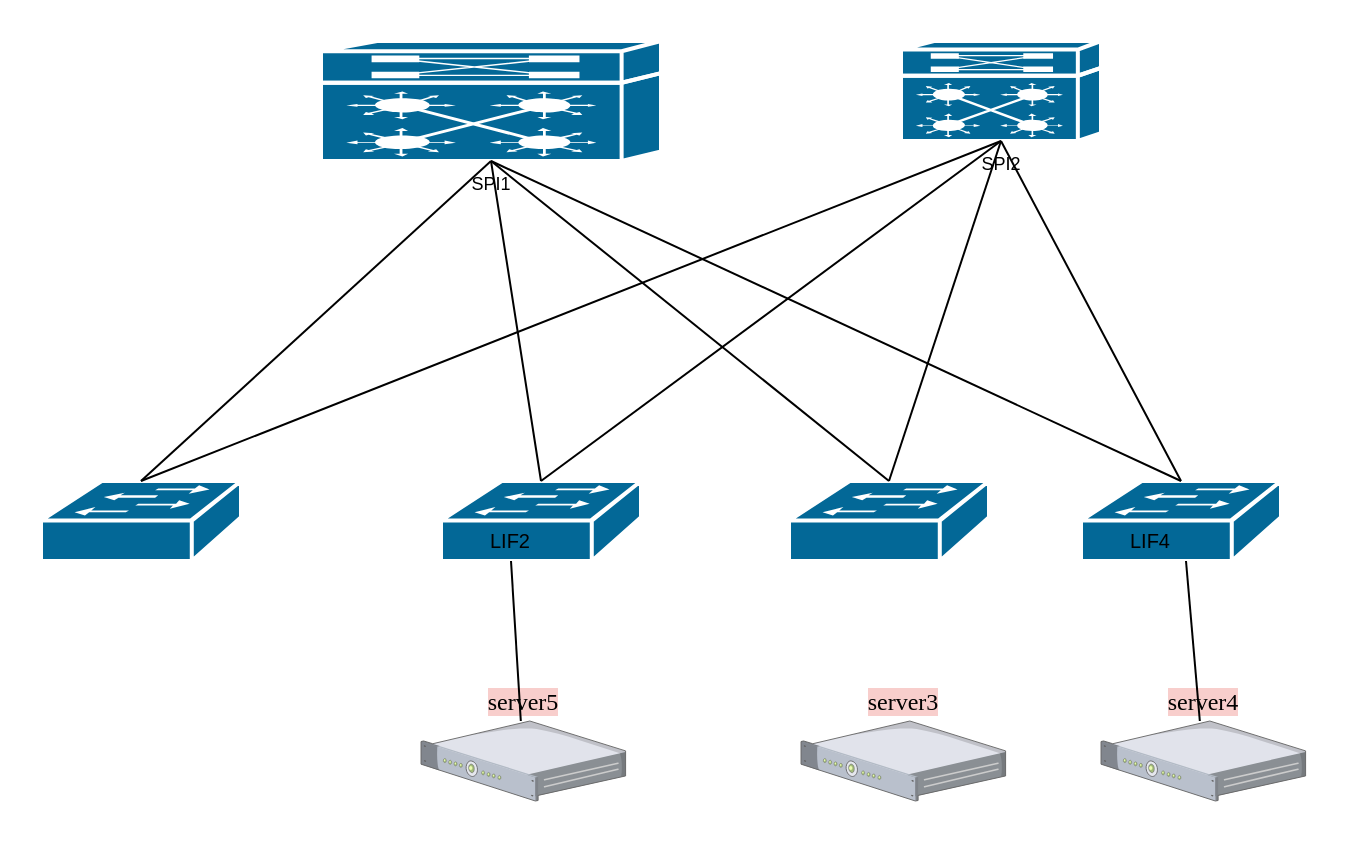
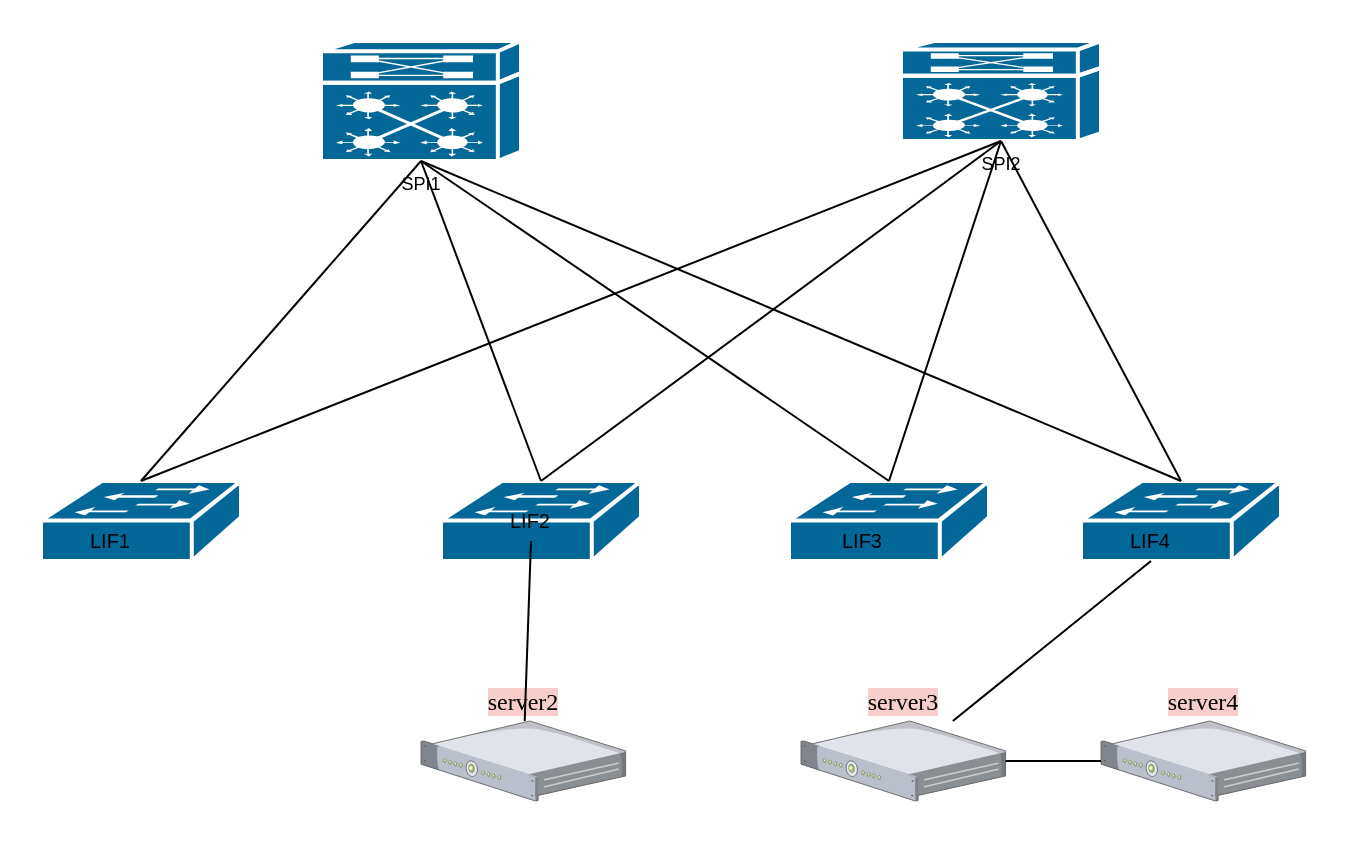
(491, 101) -> (421, 101)
none -> (111, 541)
(511, 541) -> (531, 521)
none -> (863, 541)
none -> (1052, 641)
(1193, 641) -> (1054, 761)
(524, 701) -> (524, 701)
